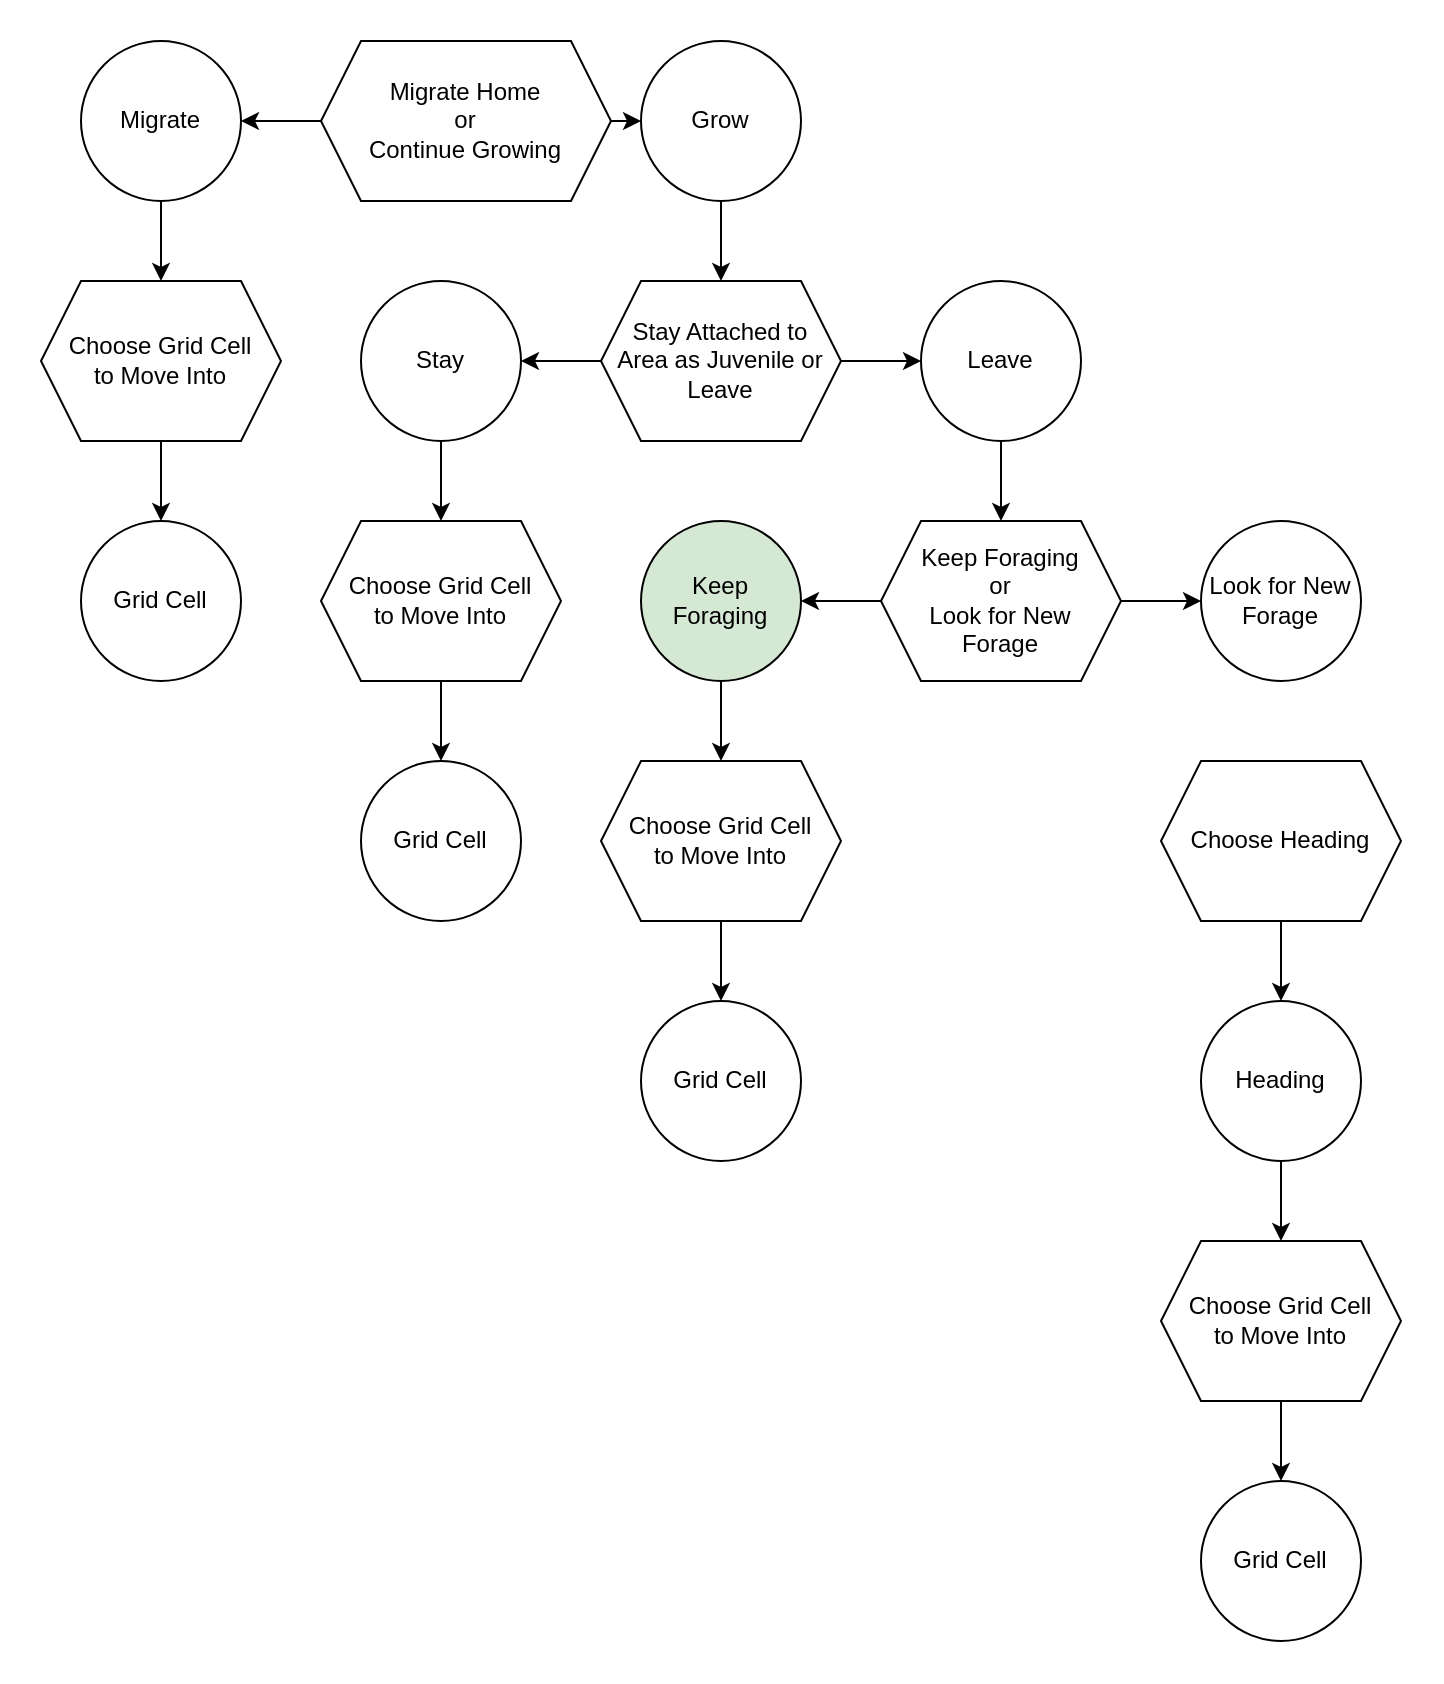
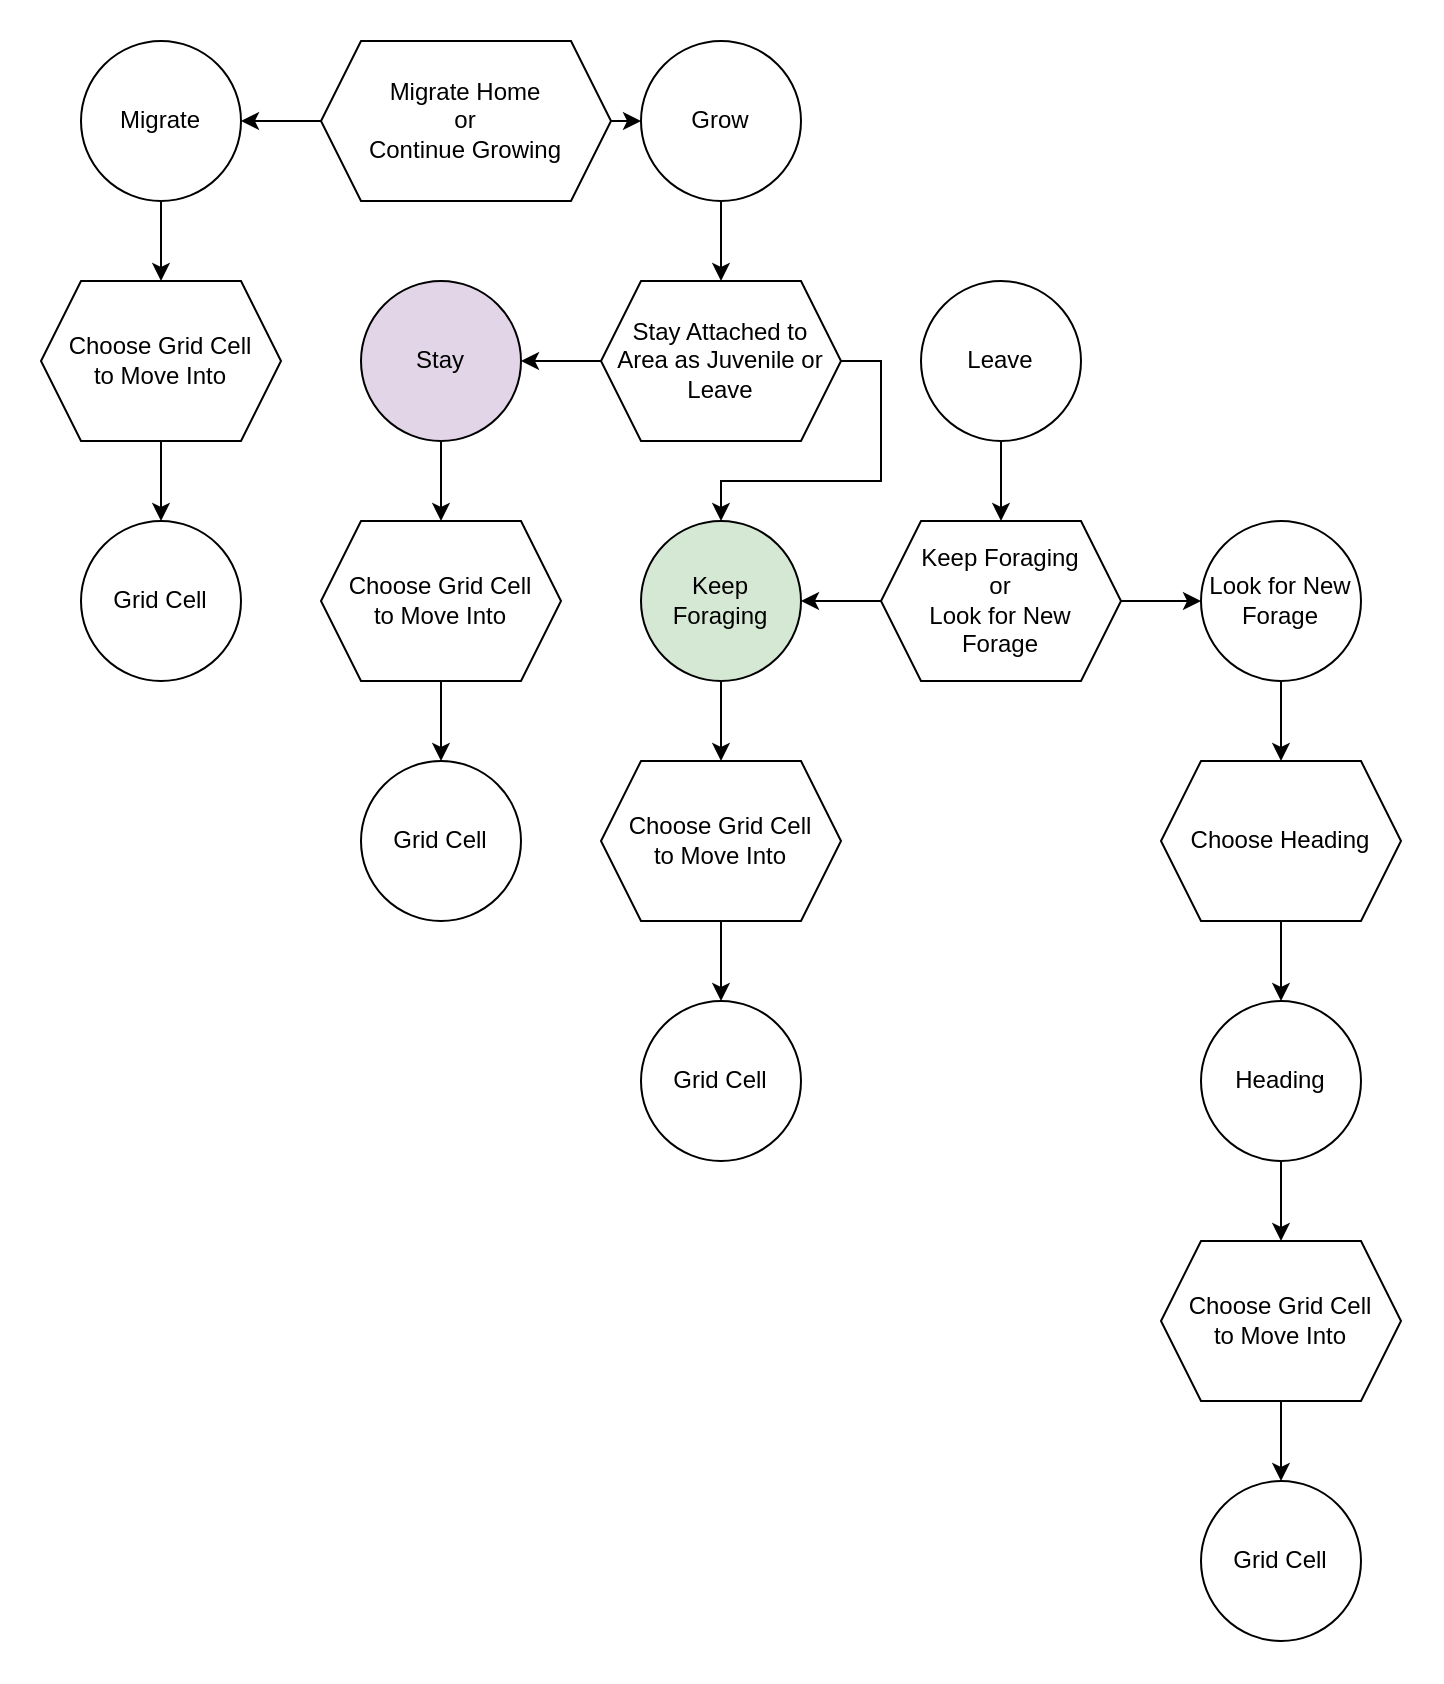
(441, 361) -> (441, 361)
(893, 361) -> (849, 481)
none -> (1281, 714)
